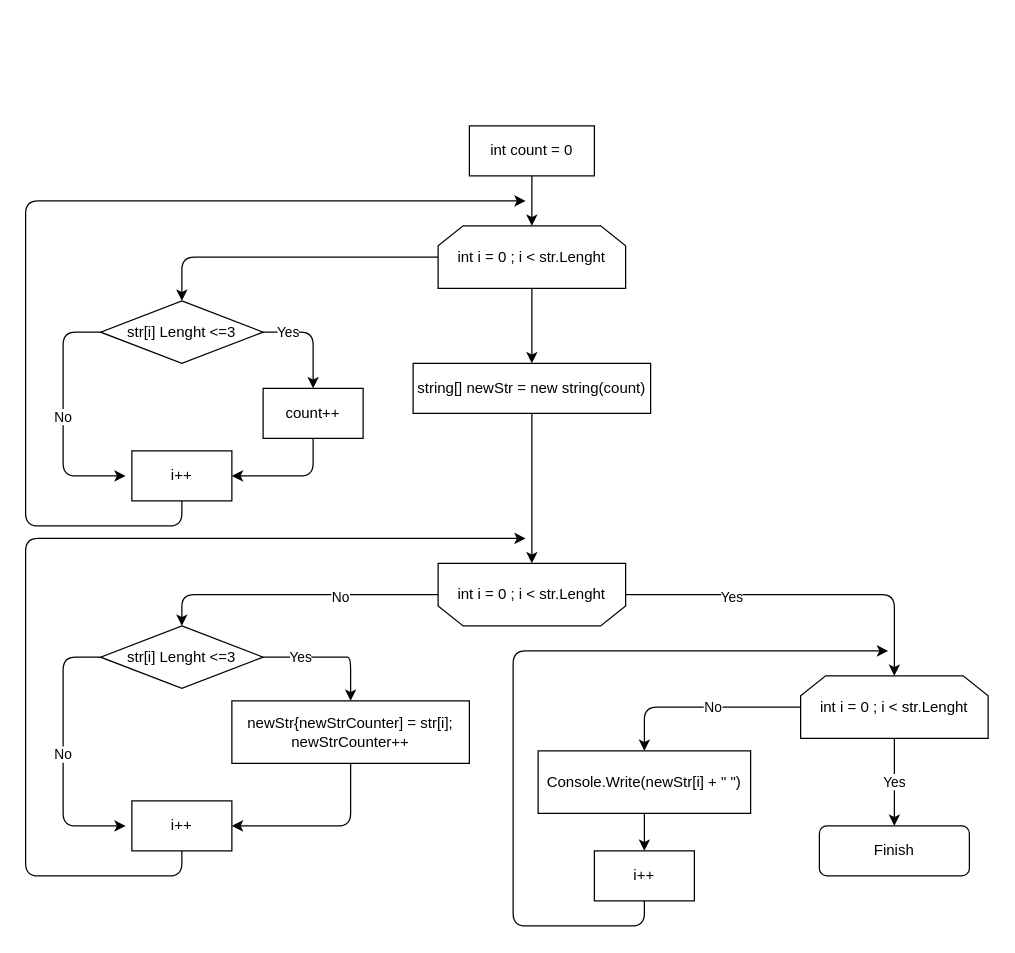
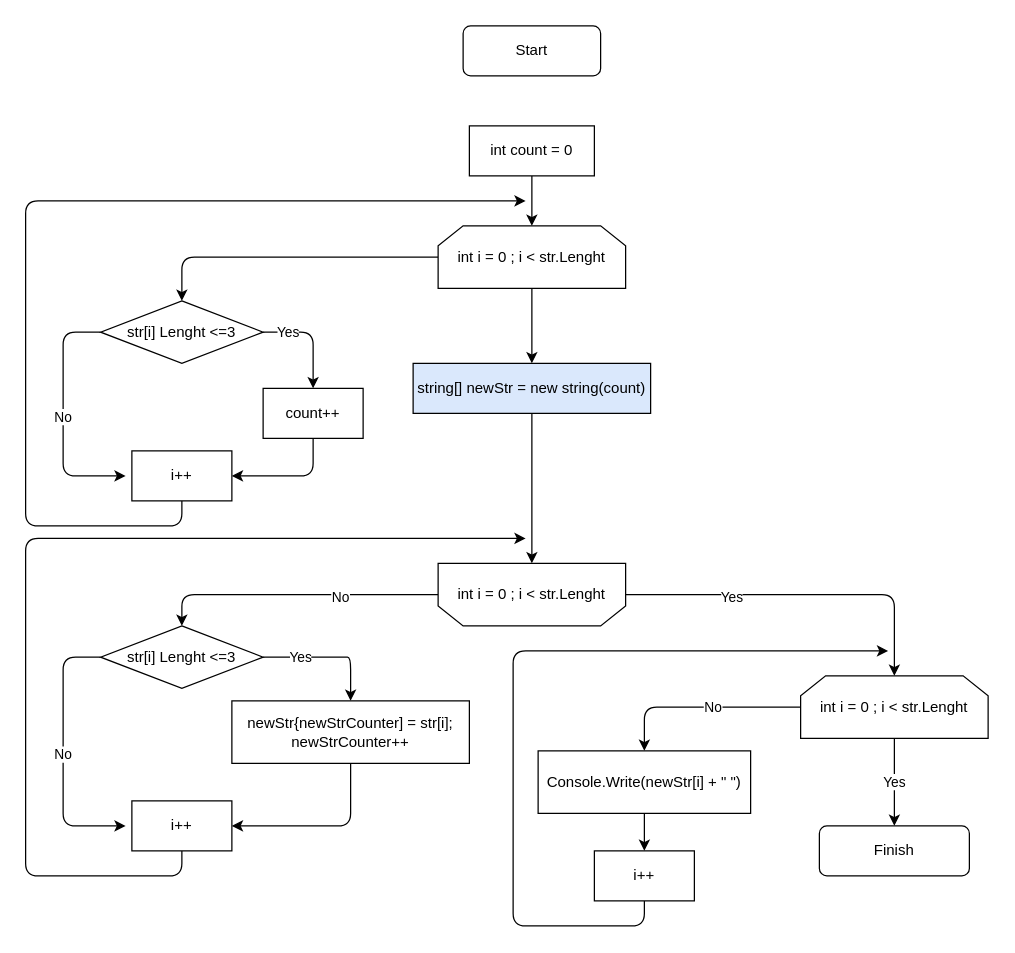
none -> (532, 51)
(532, 388) -> (532, 388)
